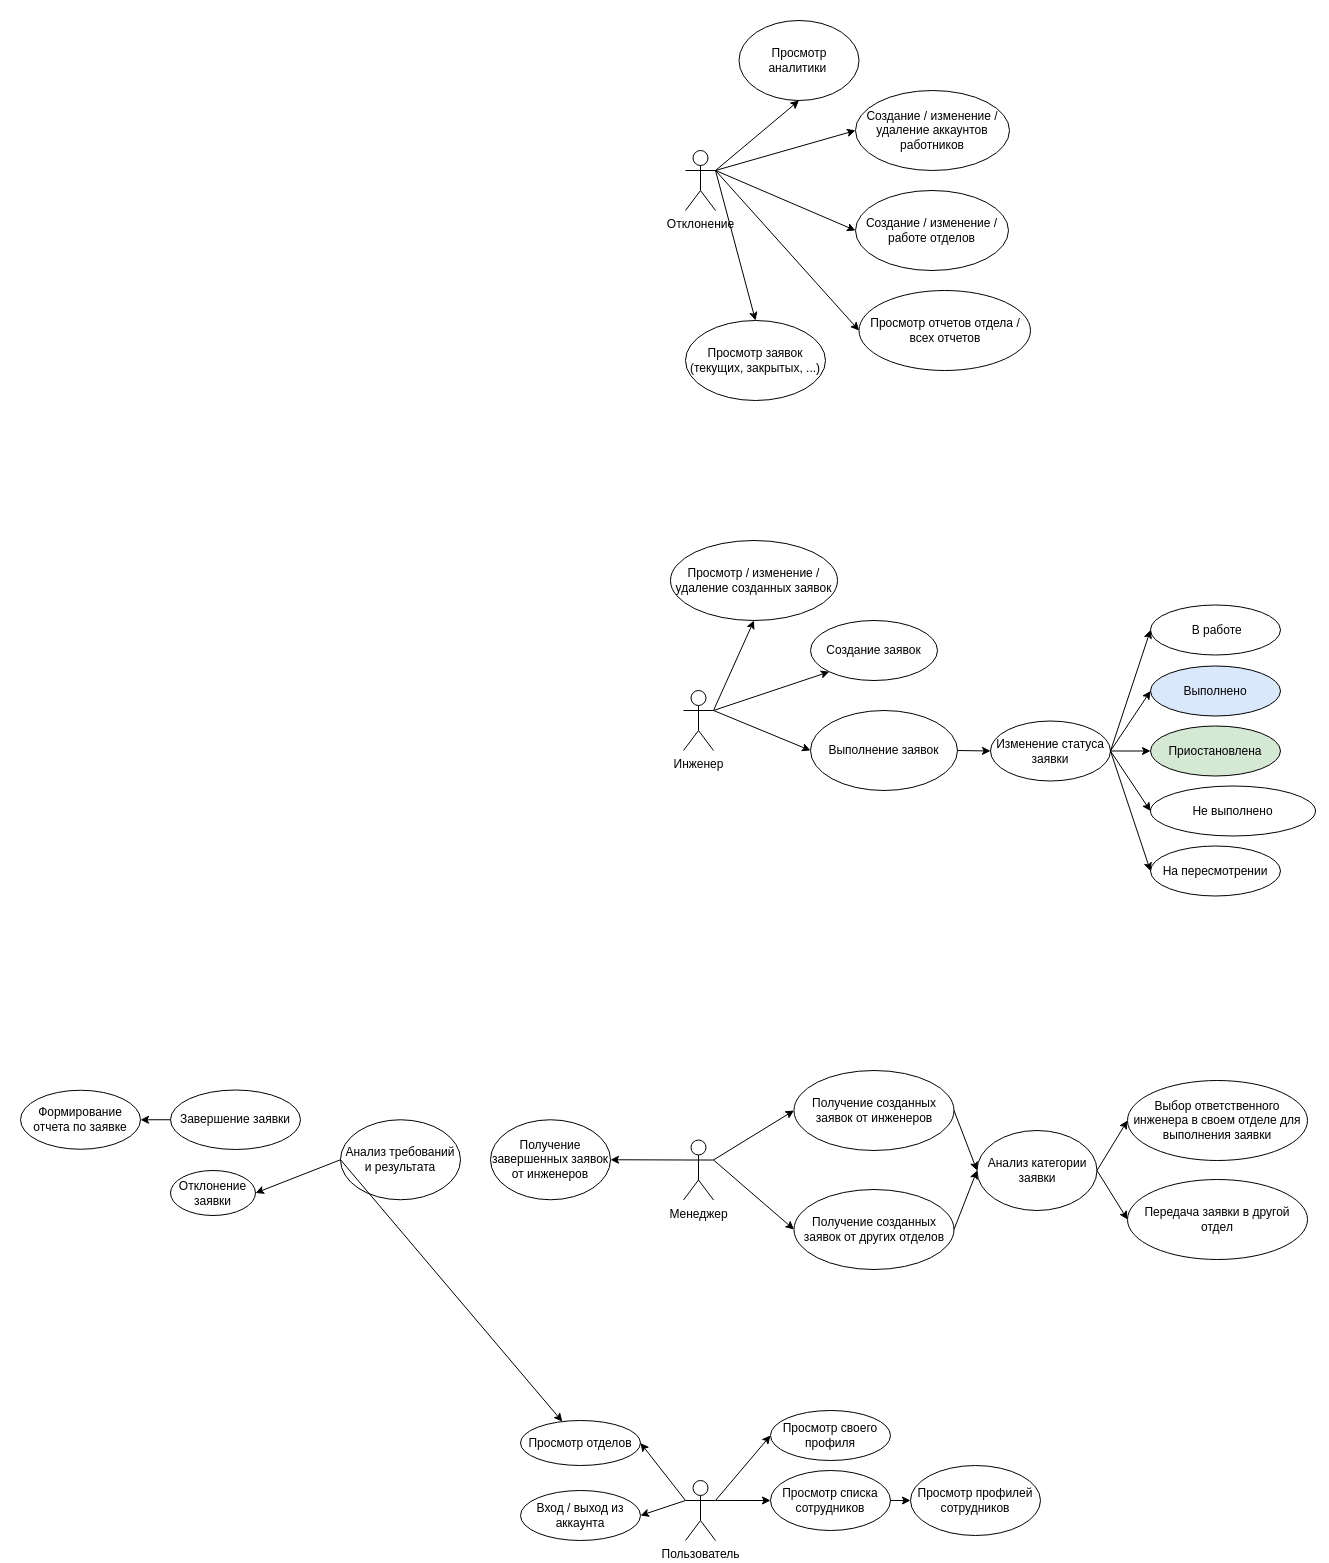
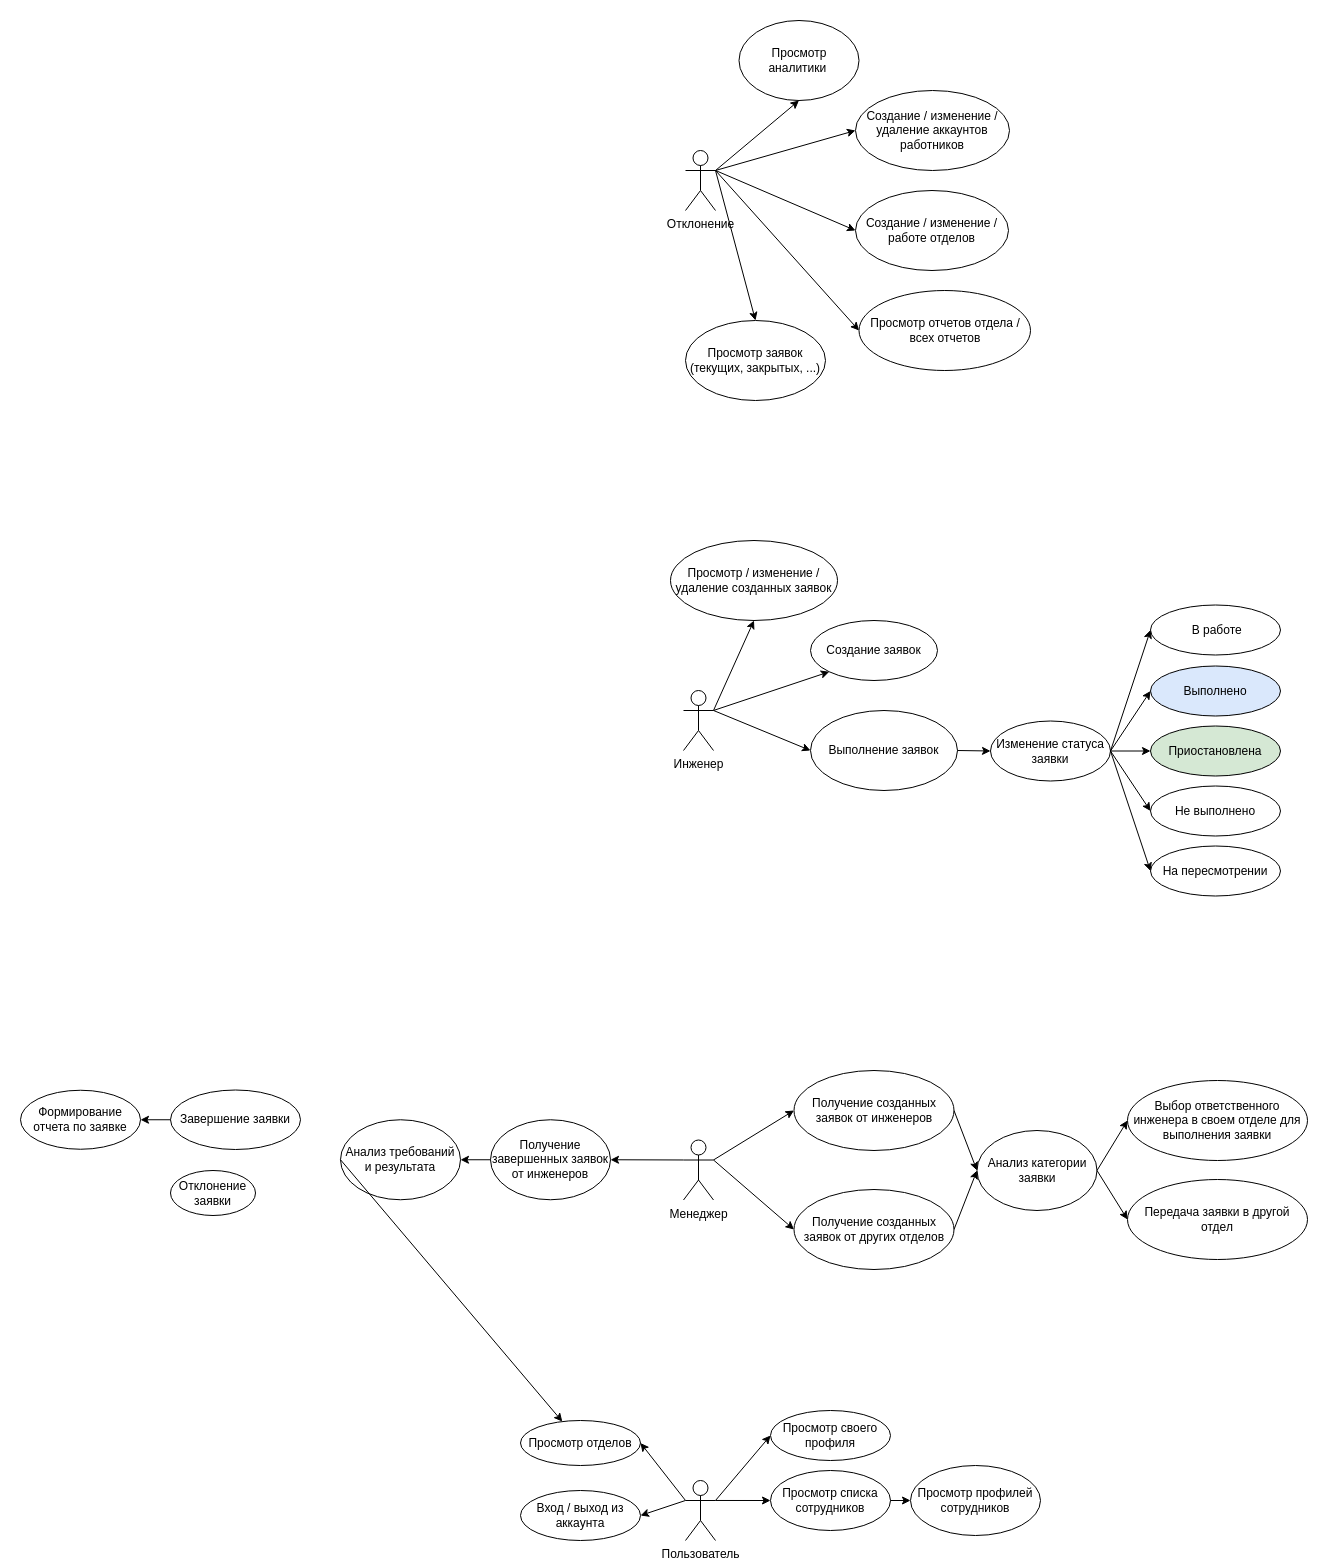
(1233, 811) -> (1216, 811)
none -> (479, 1160)
(300, 1176) -> none
